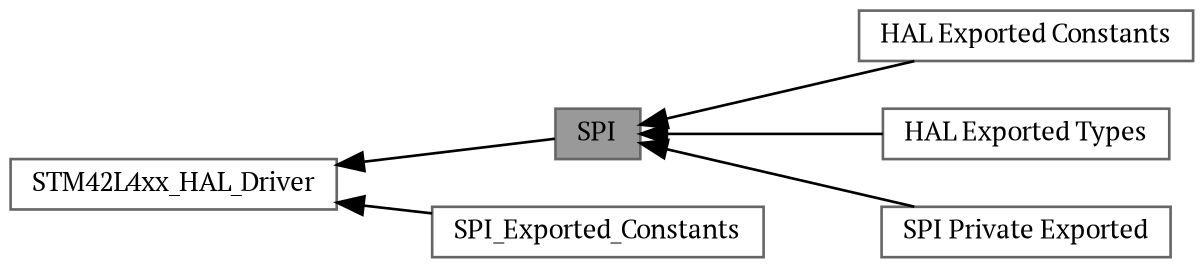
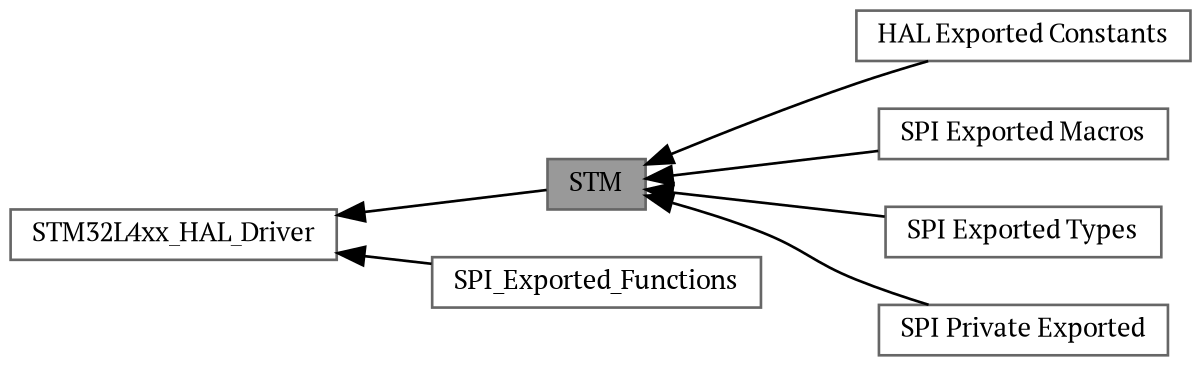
(598, 134) -> (597, 184)
none -> (1023, 134)
(1026, 134) -> (1023, 232)
(174, 184) -> (174, 235)
(598, 232) -> (597, 282)
